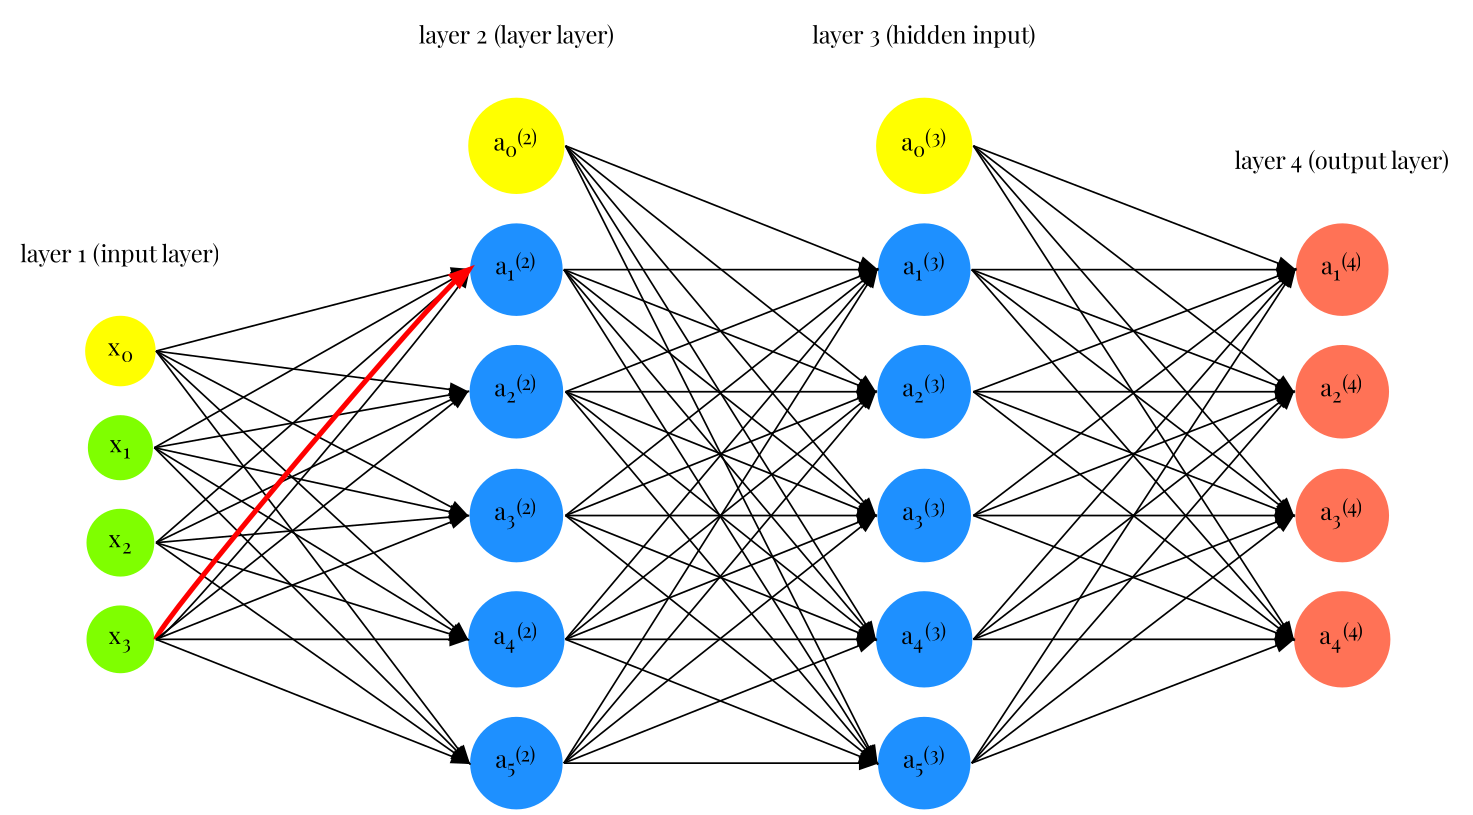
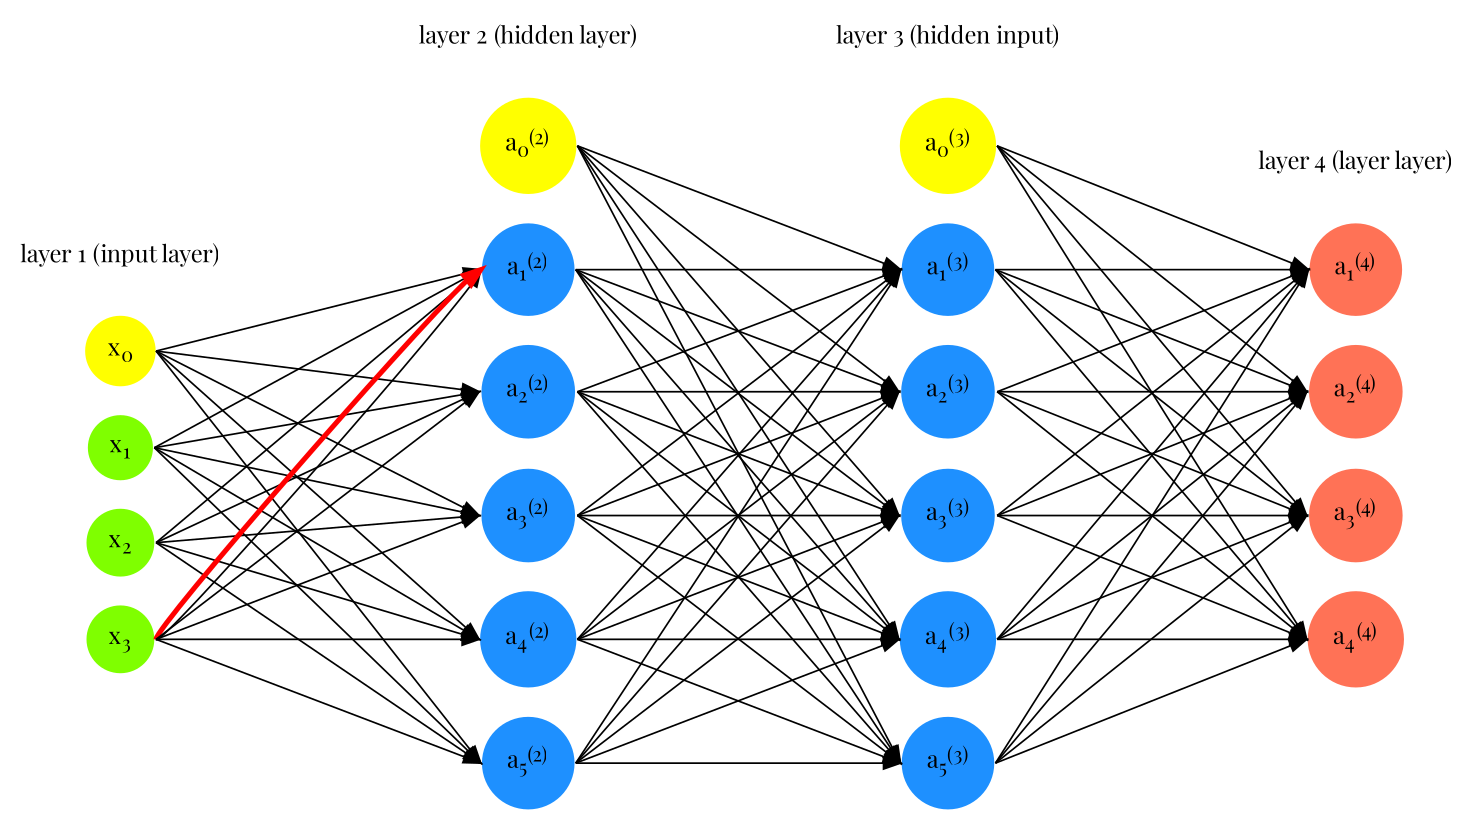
(516, 37) -> (528, 37)
(1342, 163) -> (1356, 163)
